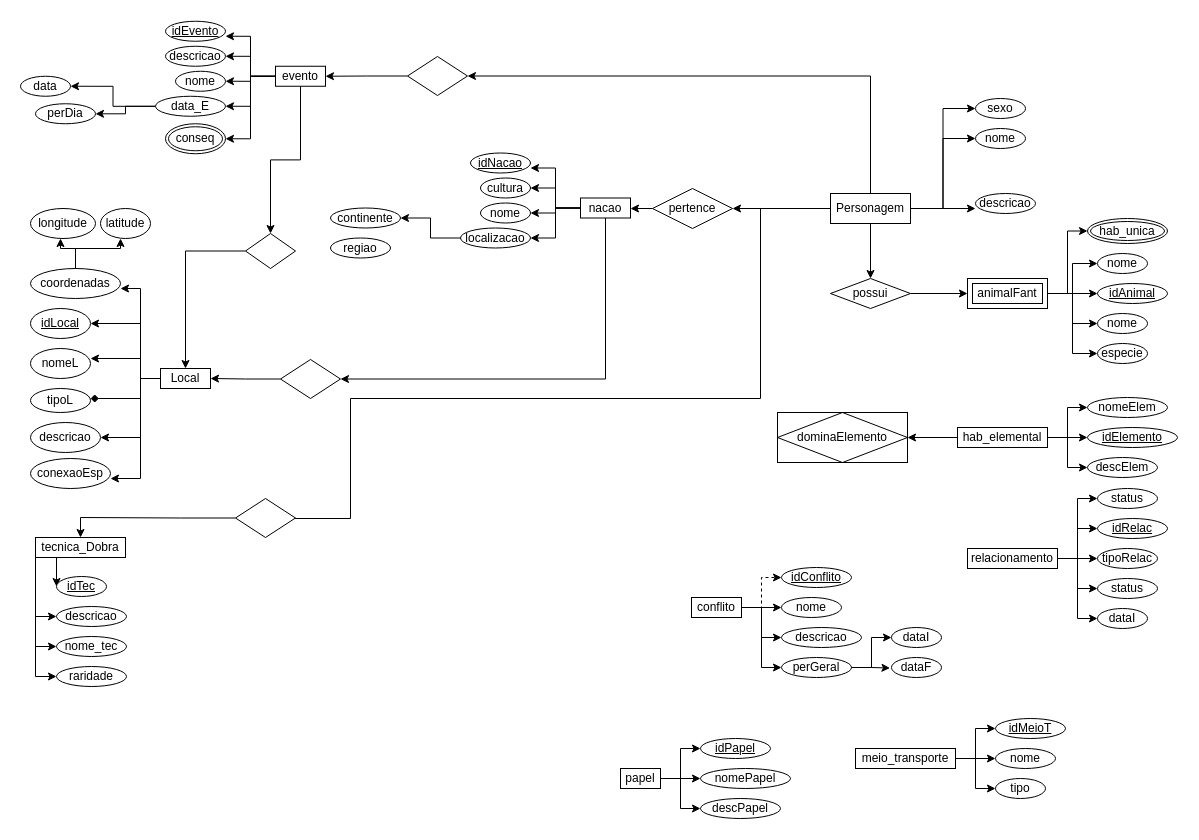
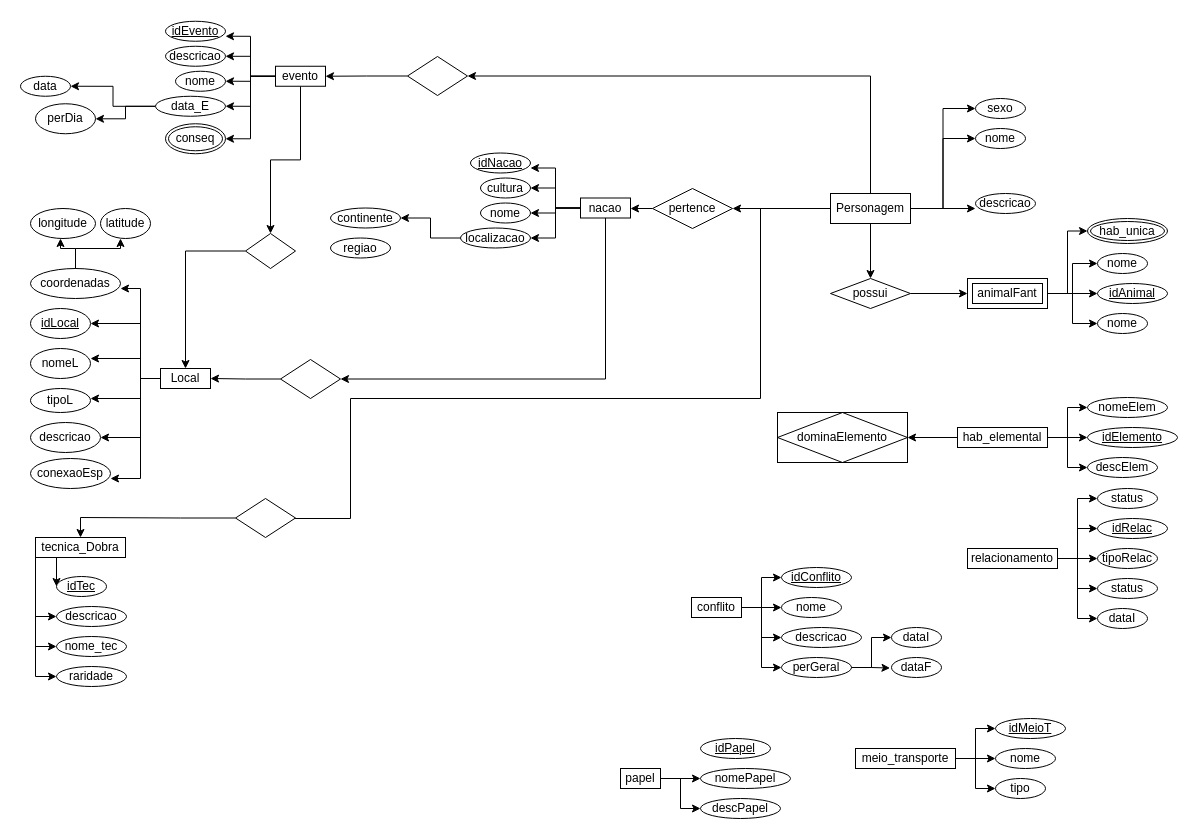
(66, 114) -> (66, 119)
(1073, 349) -> none
(1123, 354) -> none
(99, 399) -> (99, 399)
(762, 586) -> (762, 586)
(681, 757) -> none
